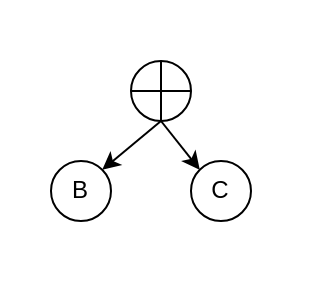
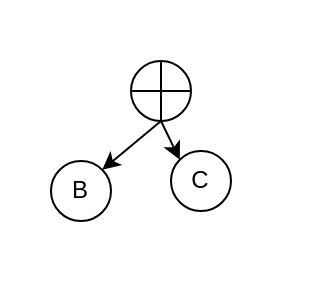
(221, 191) -> (201, 181)
